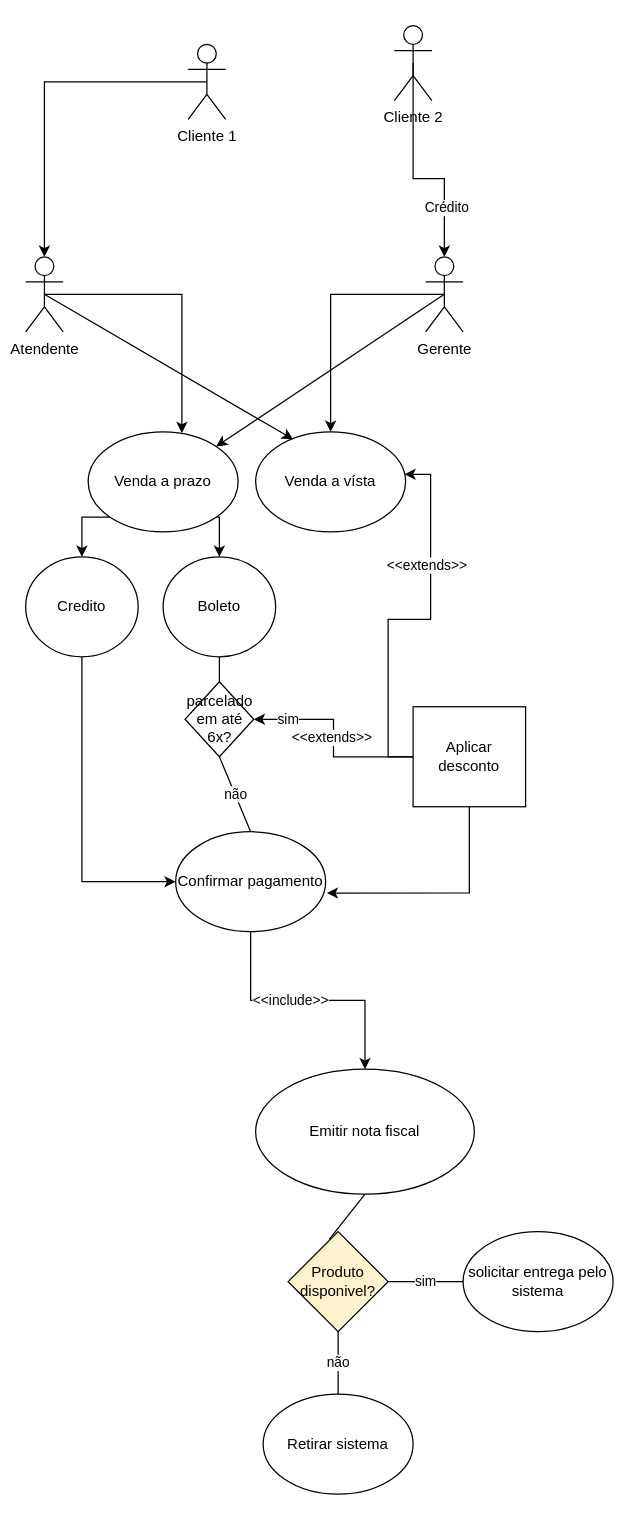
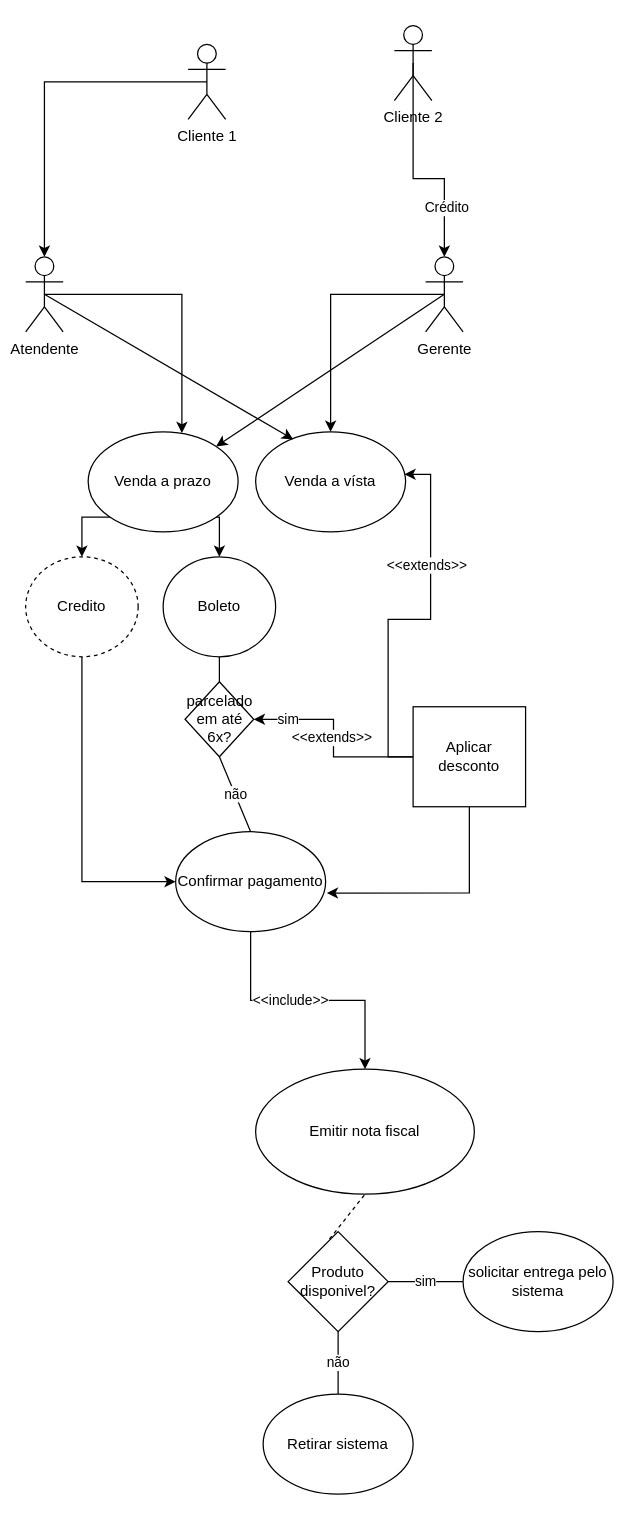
(82, 607) -> (82, 607)
(347, 1217) -> (347, 1217)
(338, 1282) -> (338, 1282)
